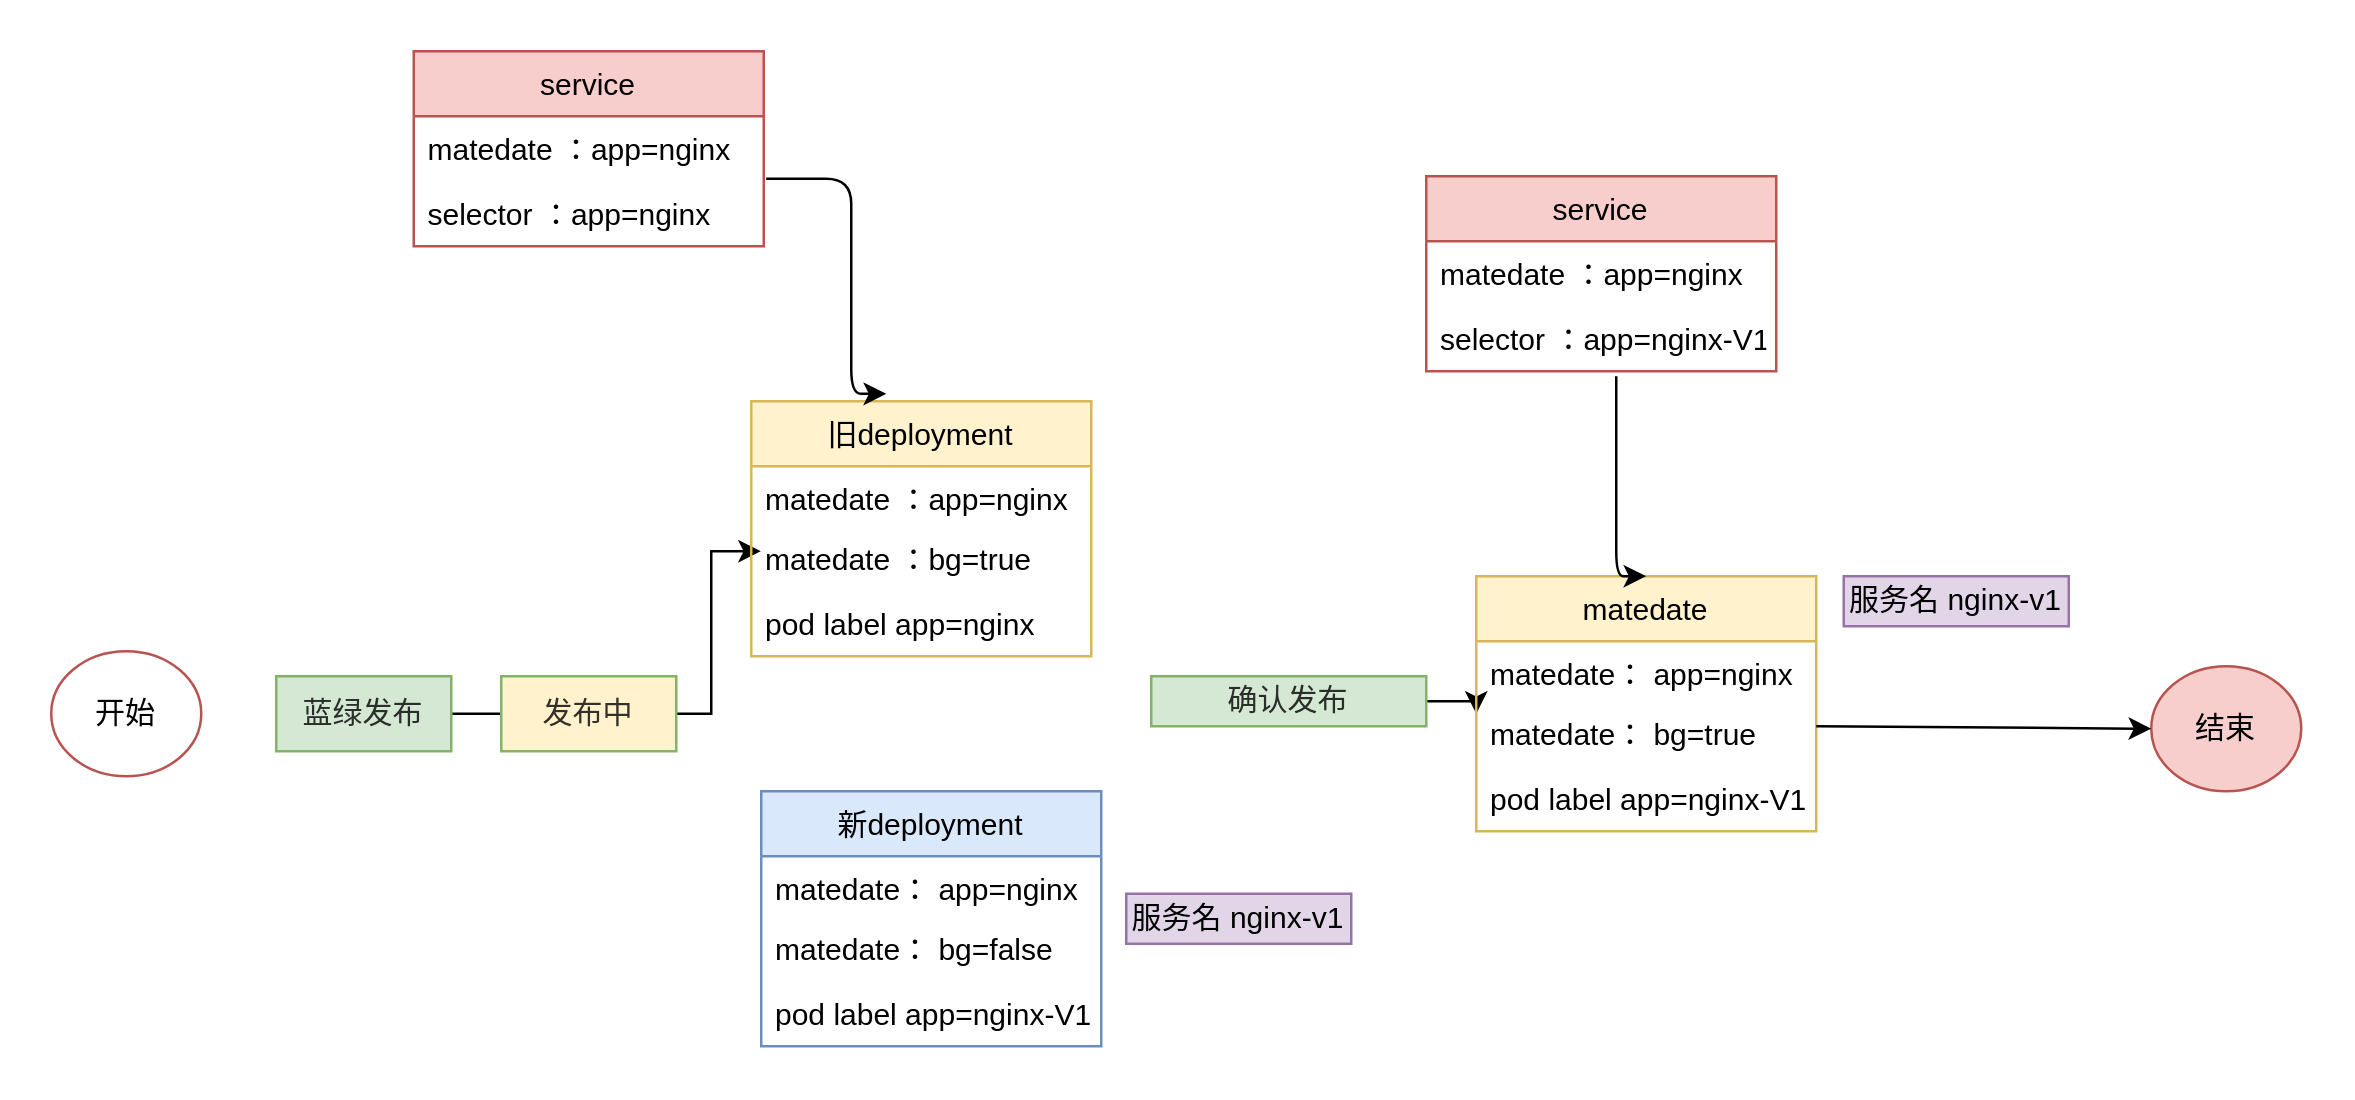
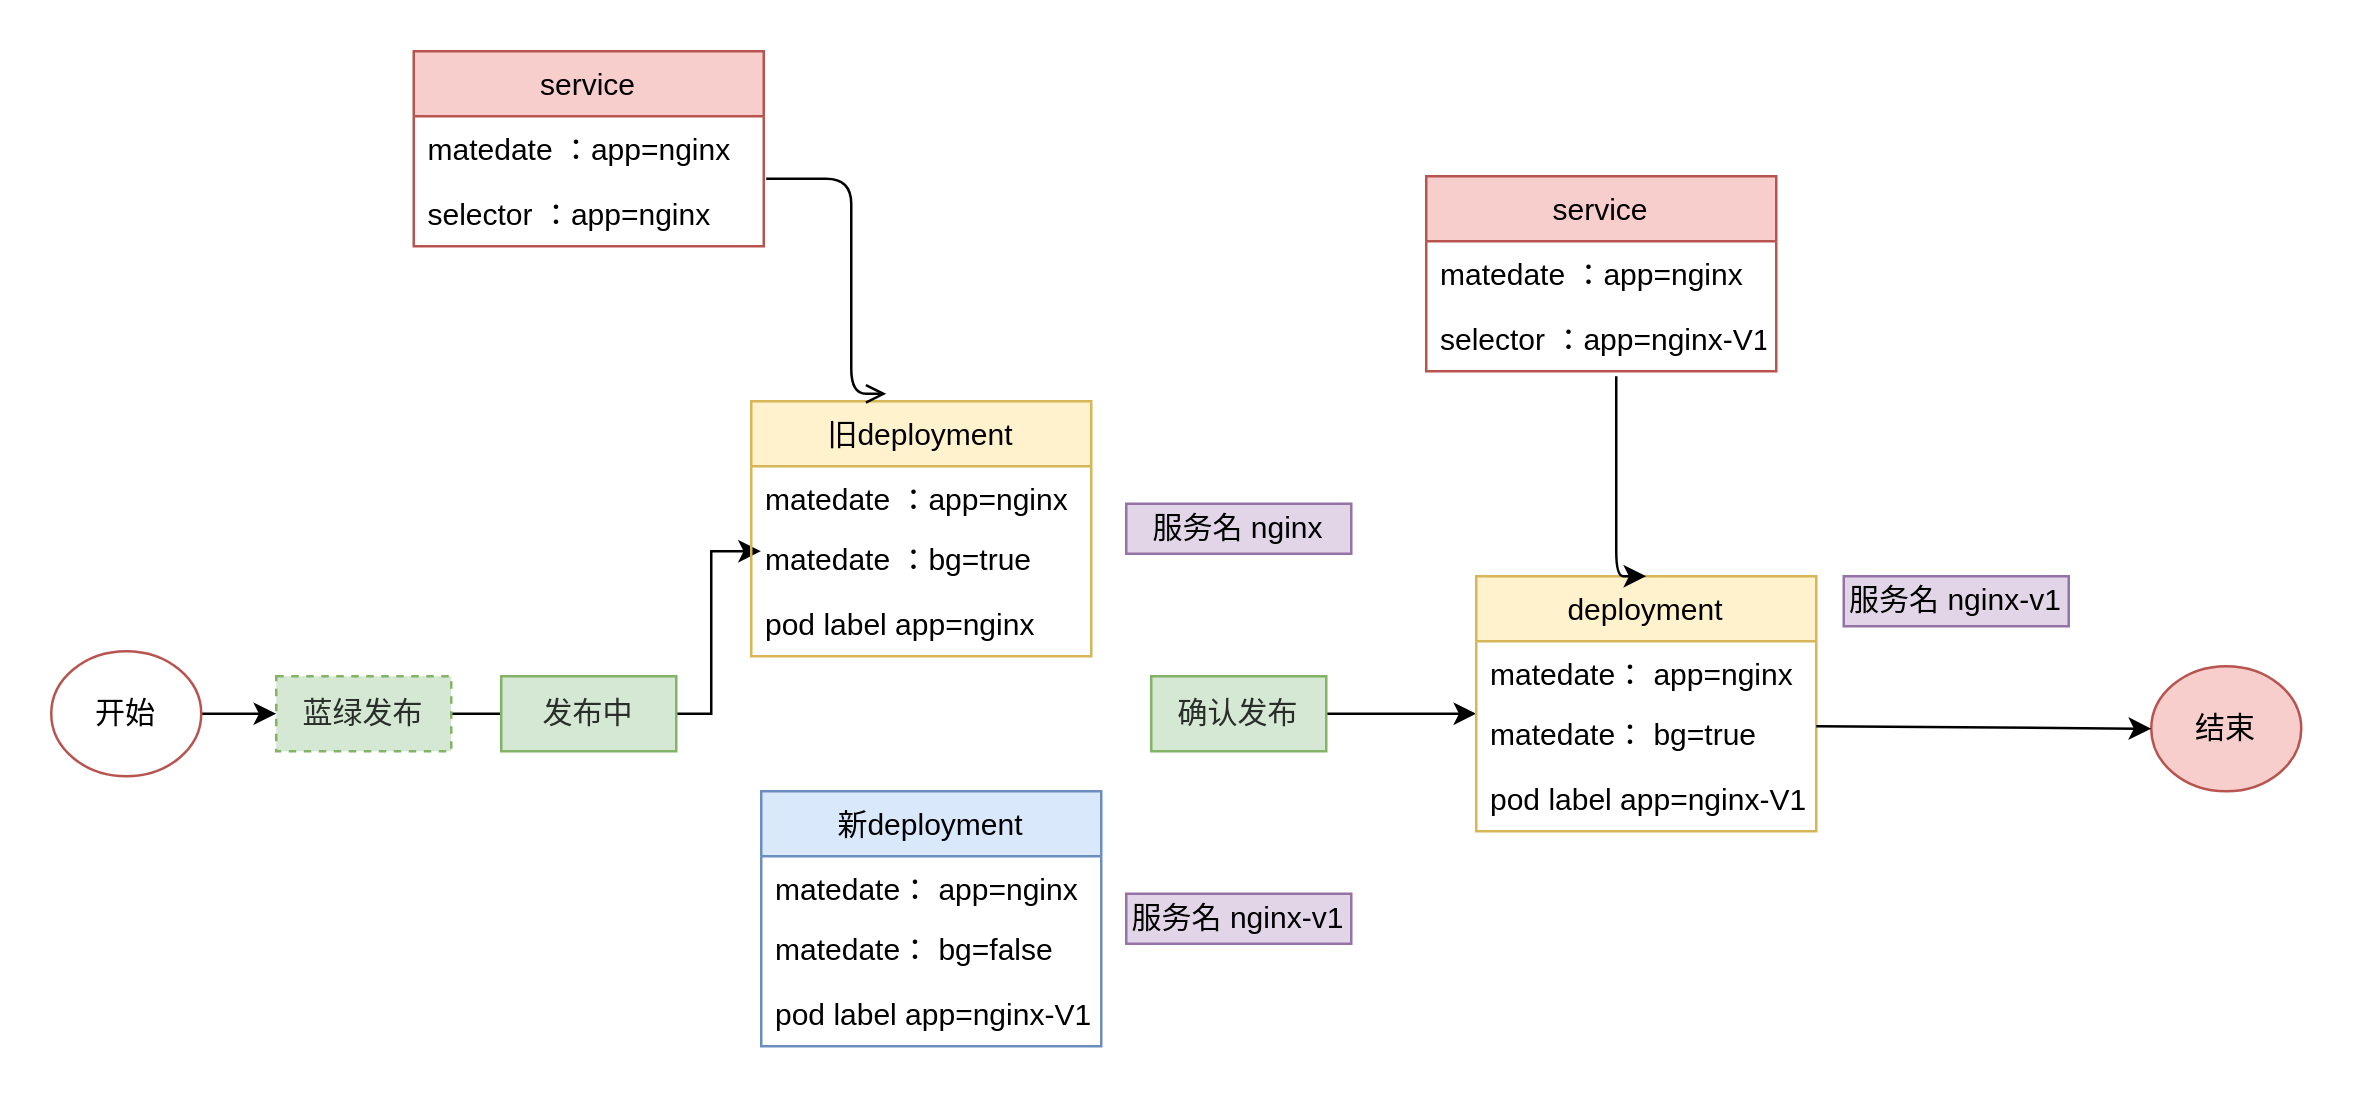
(856, 392) -> (861, 393)
none -> (1239, 529)
(1645, 610) -> (1645, 610)
(1289, 701) -> (1239, 714)
none -> (247, 714)
(364, 714) -> (364, 714)
(589, 714) -> (589, 714)
